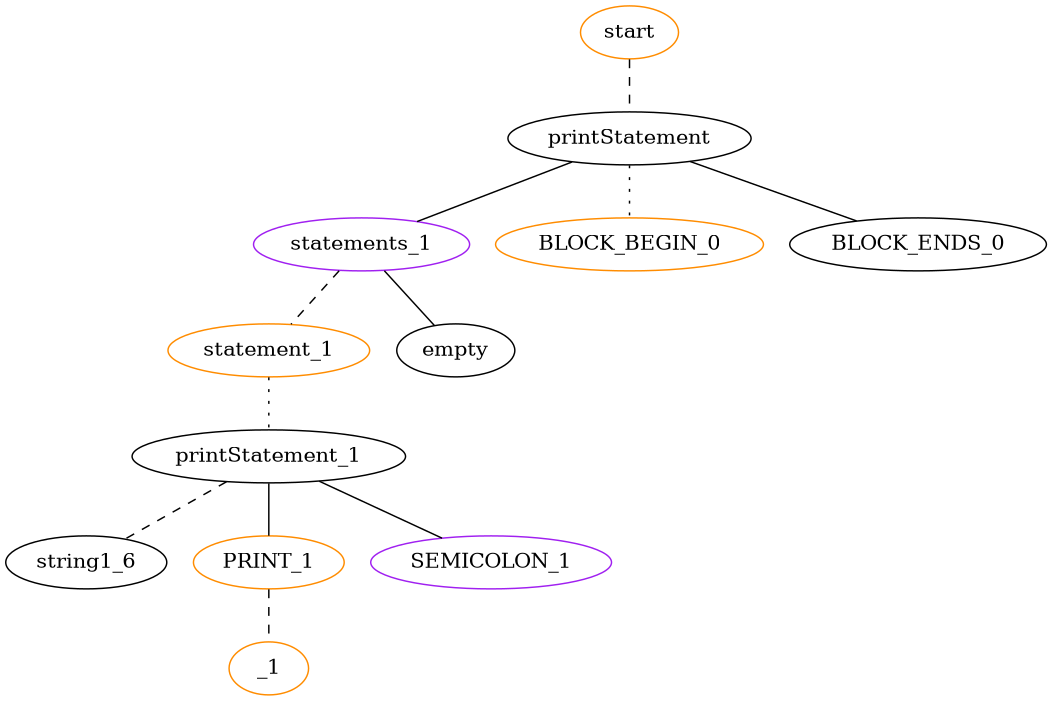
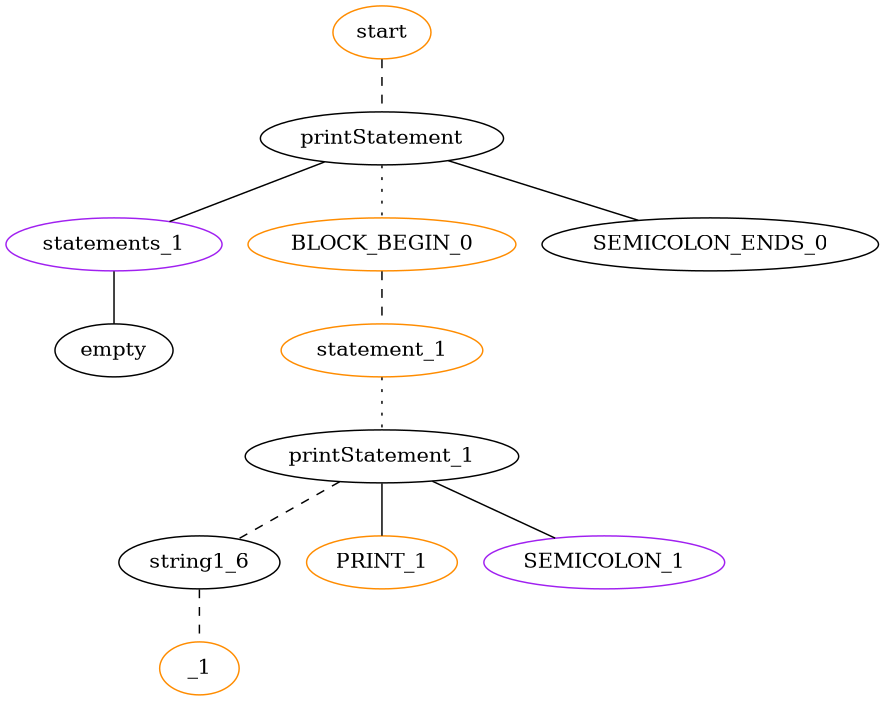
(918, 244) -> (710, 244)
(315, 298) -> (382, 298)
(269, 616) -> (199, 616)
